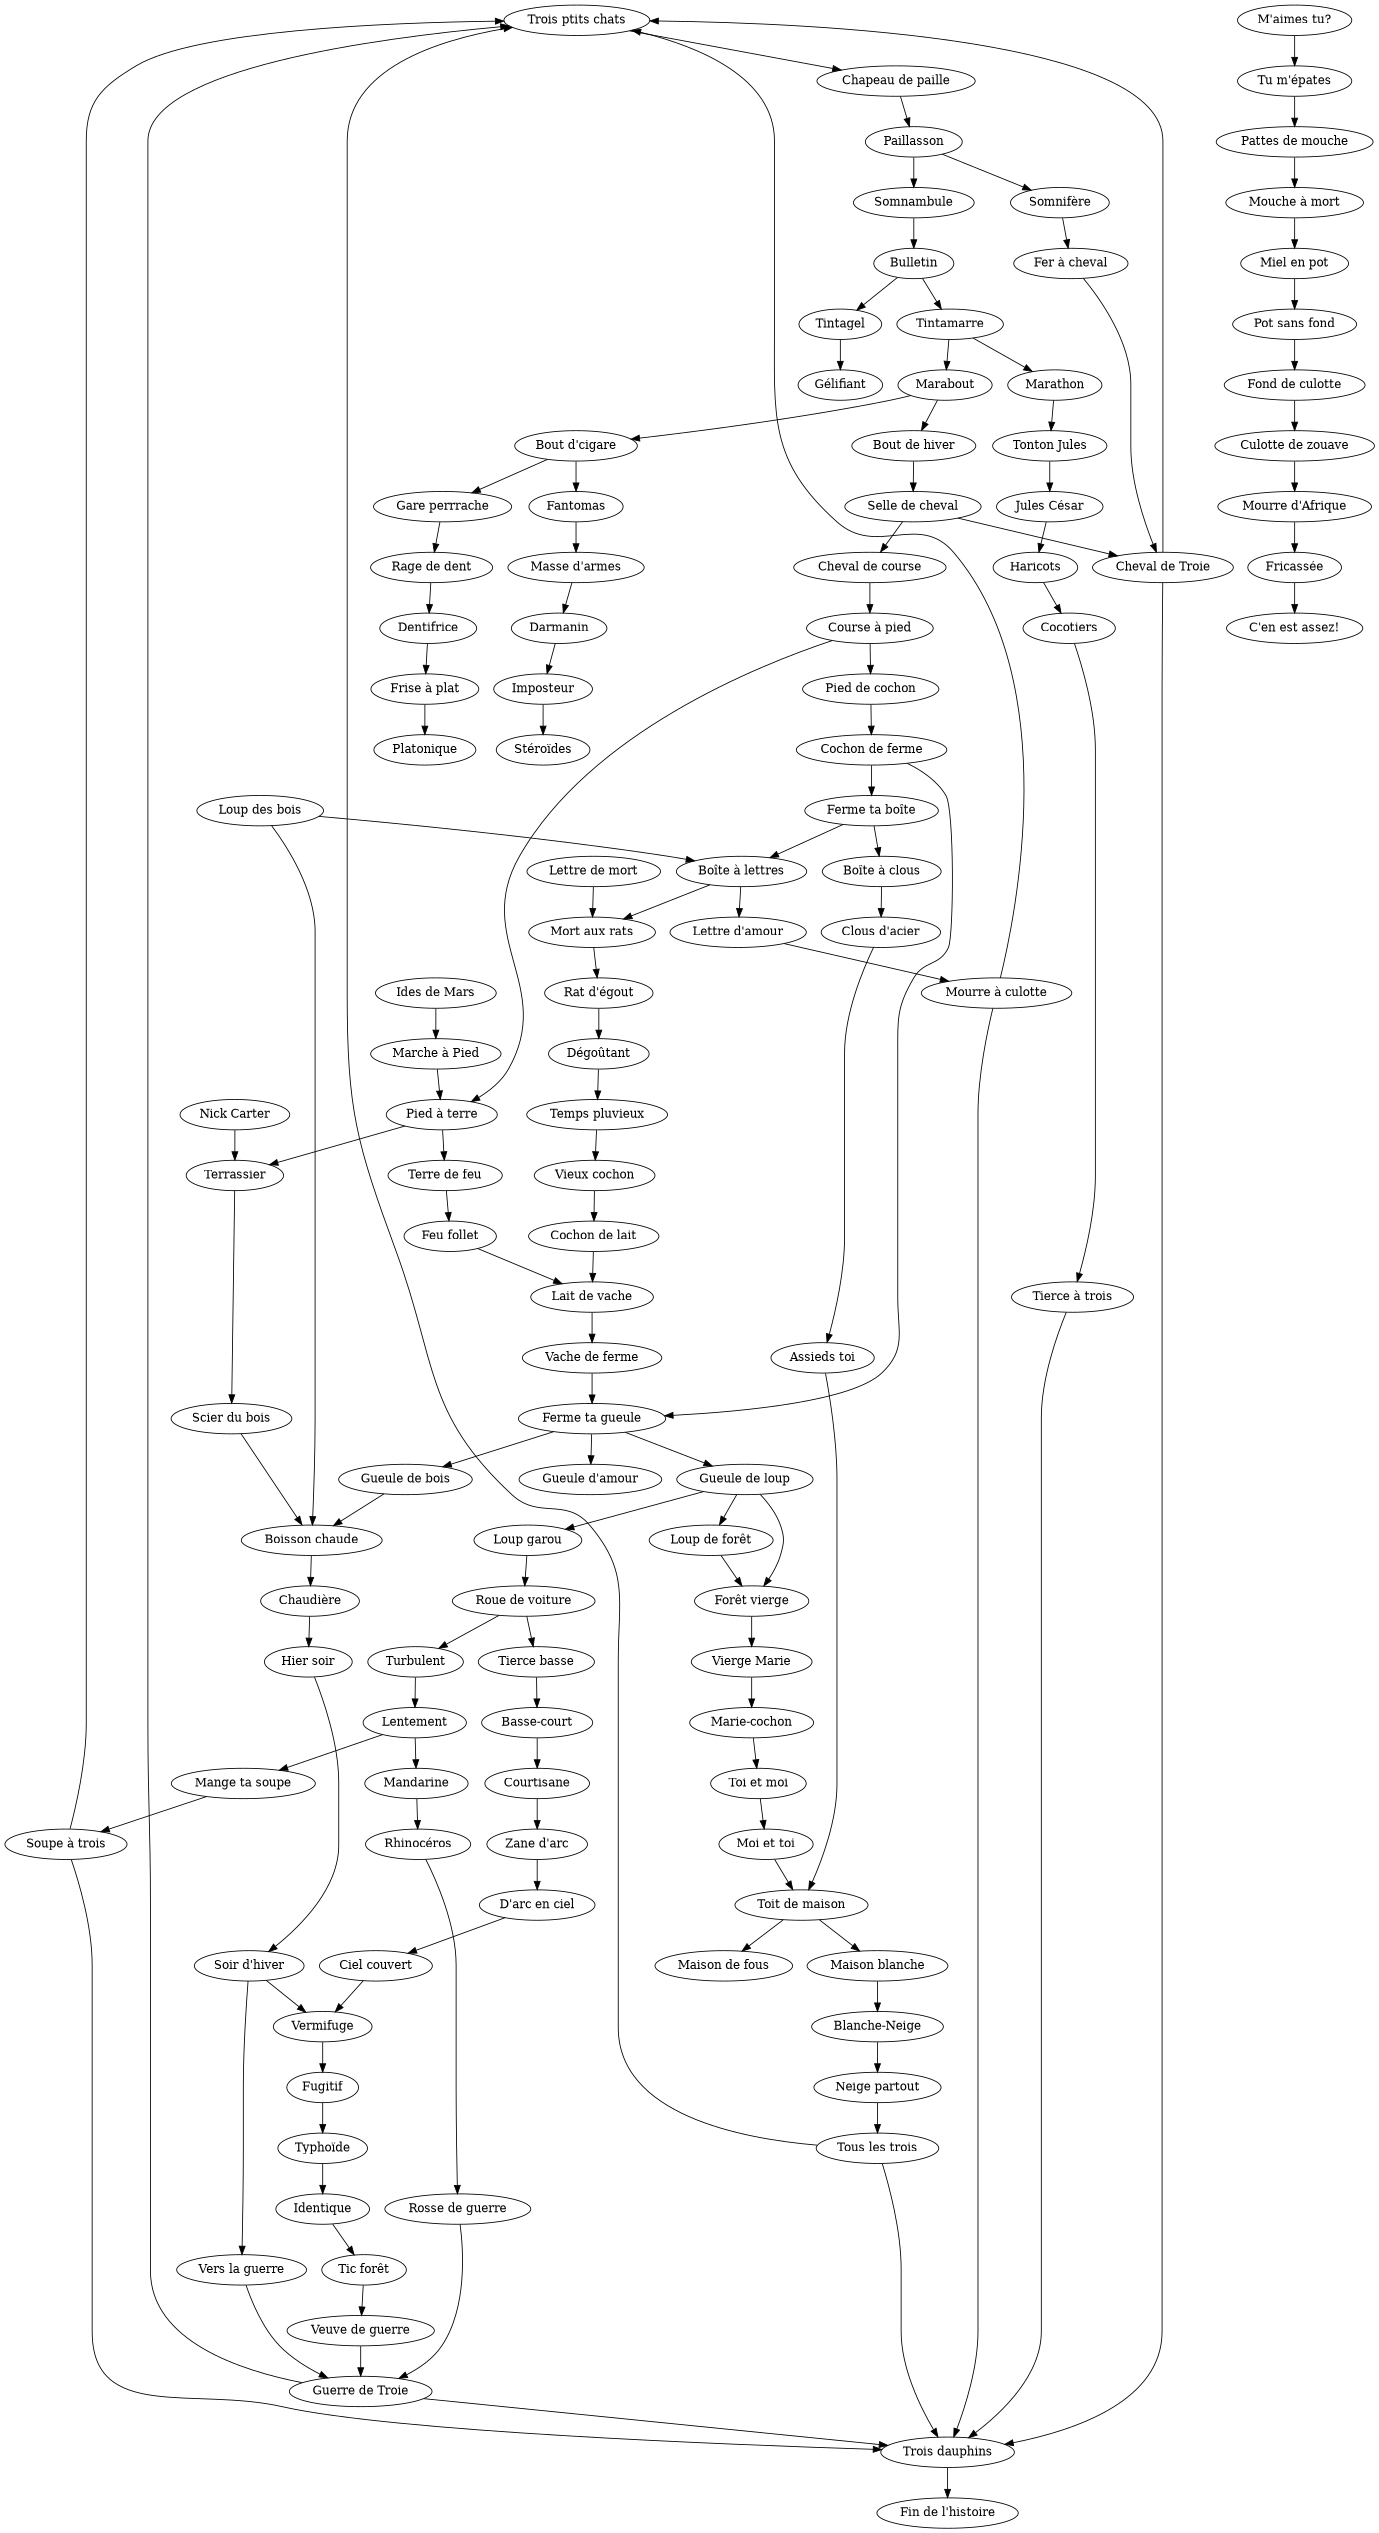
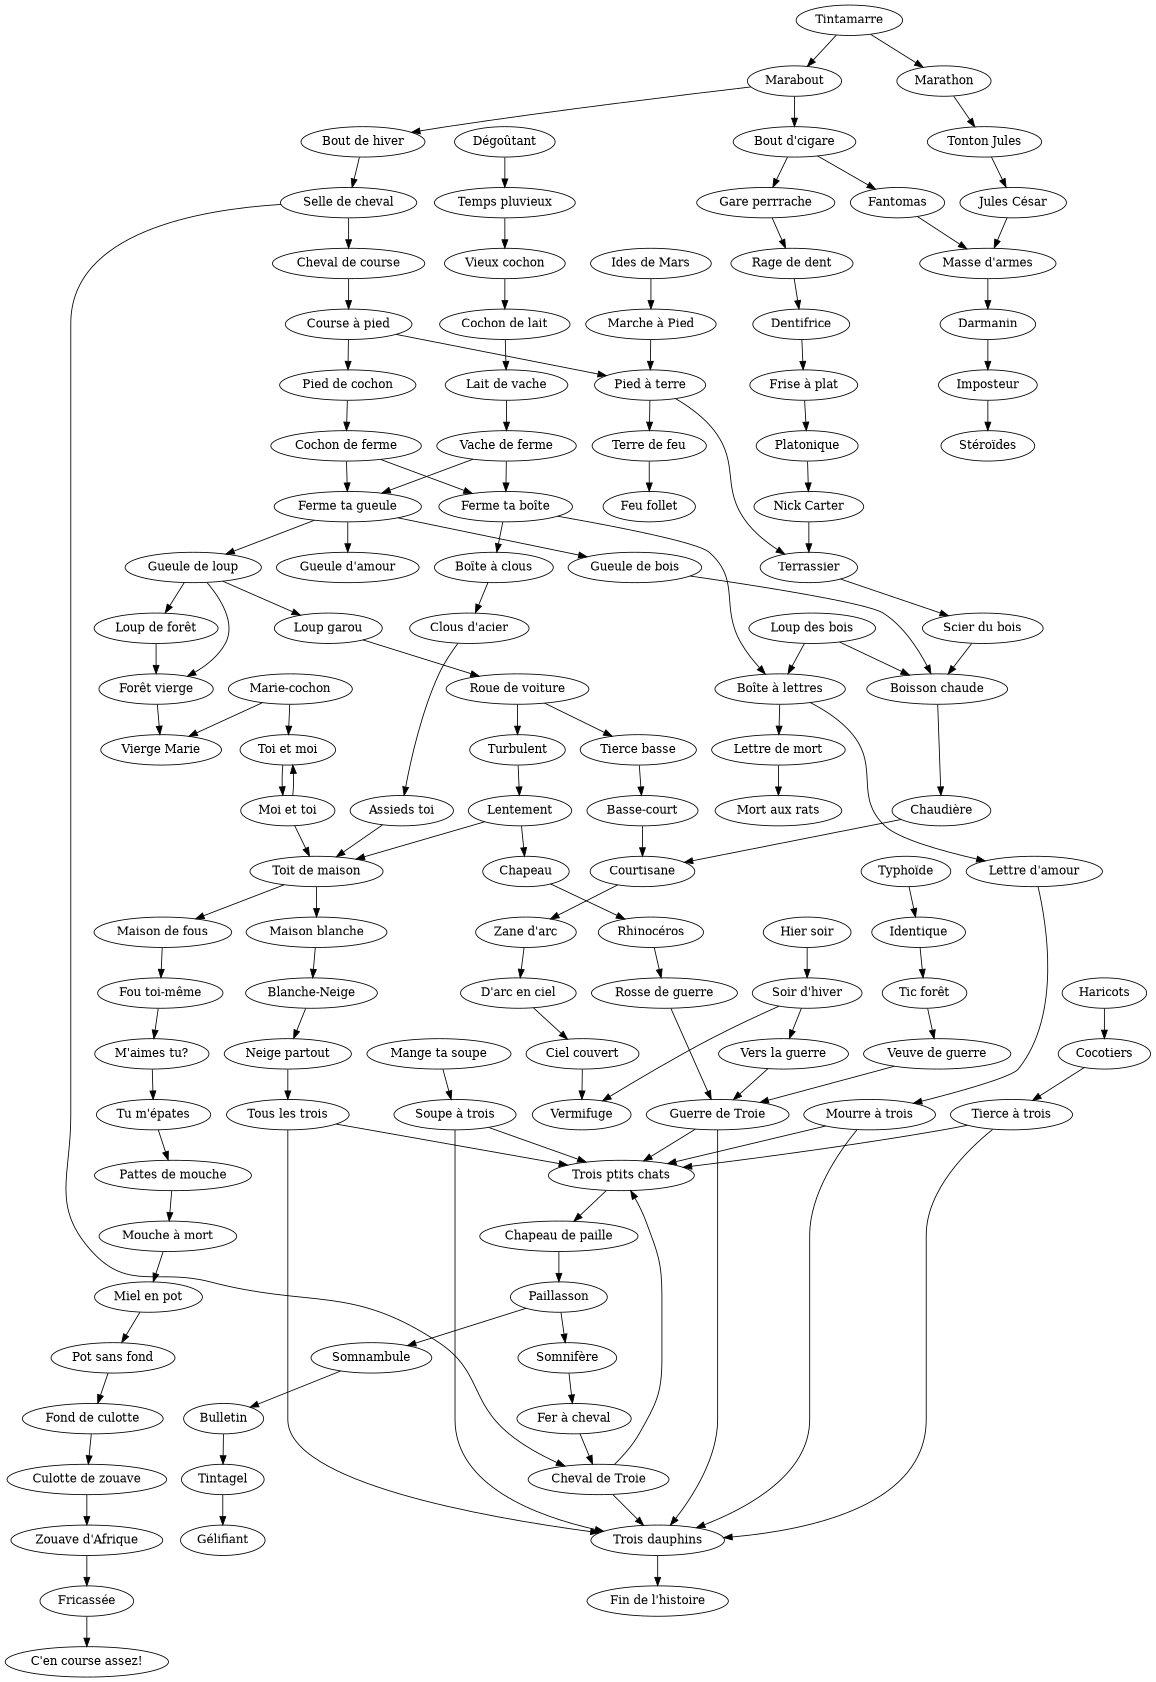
(930, 290) -> none
none -> (506, 472)
none -> (808, 472)
(1295, 507) -> (87, 1540)
(1044, 533) -> (1002, 229)
(1295, 628) -> (87, 1662)
none -> (293, 784)
(671, 900) -> (779, 715)
none -> (160, 993)
(599, 993) -> none
(997, 993) -> (870, 1115)
none -> (830, 1148)
(516, 1264) -> none
(309, 1627) -> (797, 840)
(752, 1688) -> (230, 718)
(330, 1753) -> (424, 839)
(416, 1783) -> (526, 871)
(323, 2087) -> none
